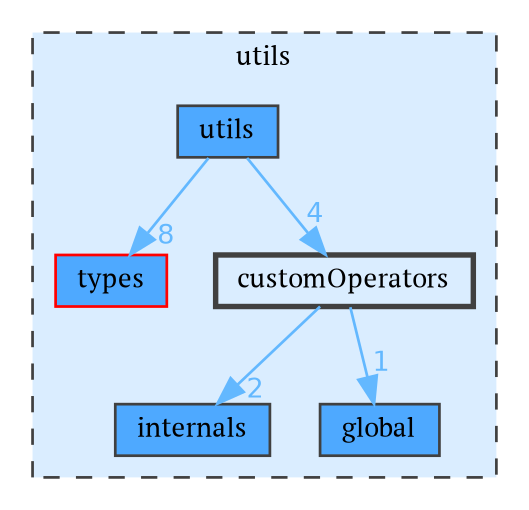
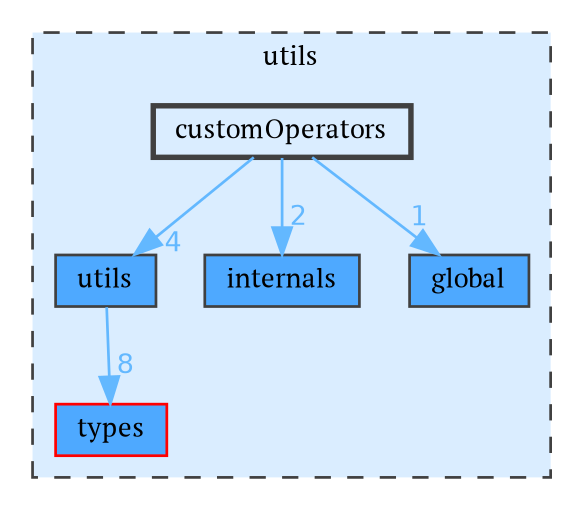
(278, 195) -> (205, 197)
